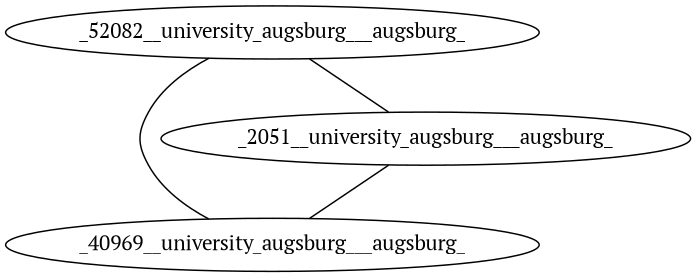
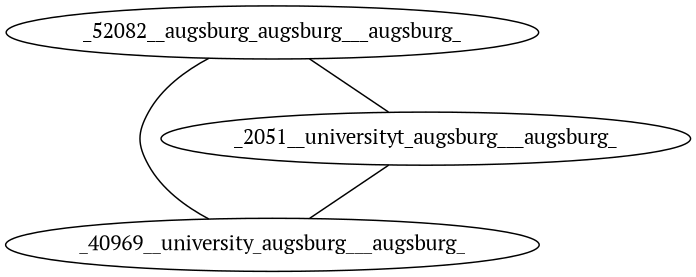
(272, 32) -> (272, 32)
(426, 139) -> (426, 139)
